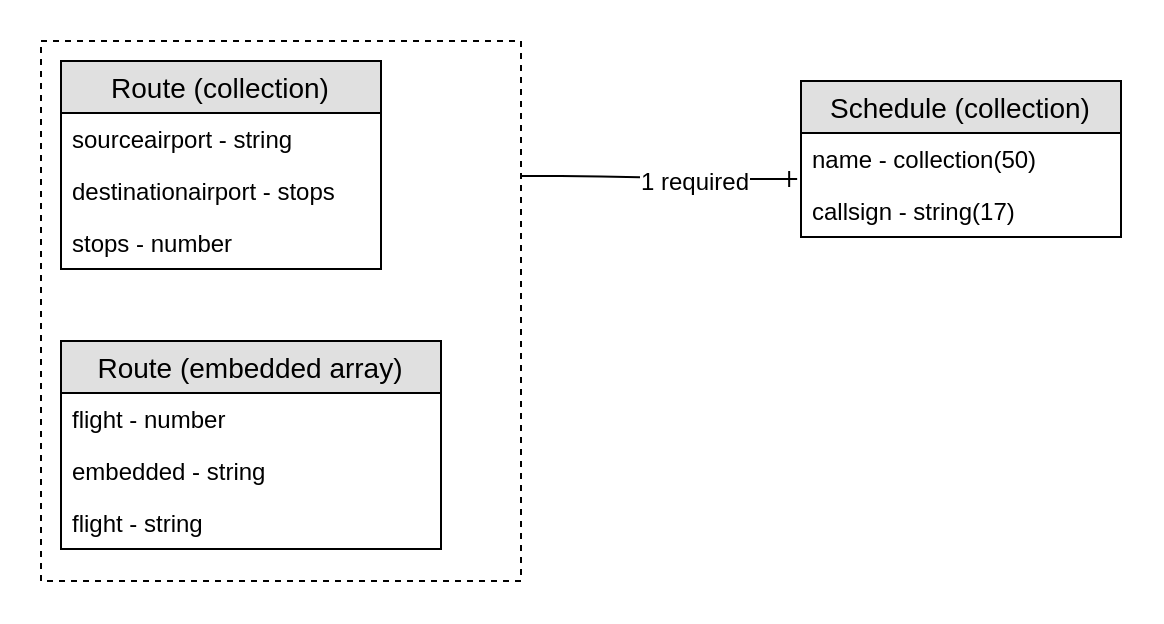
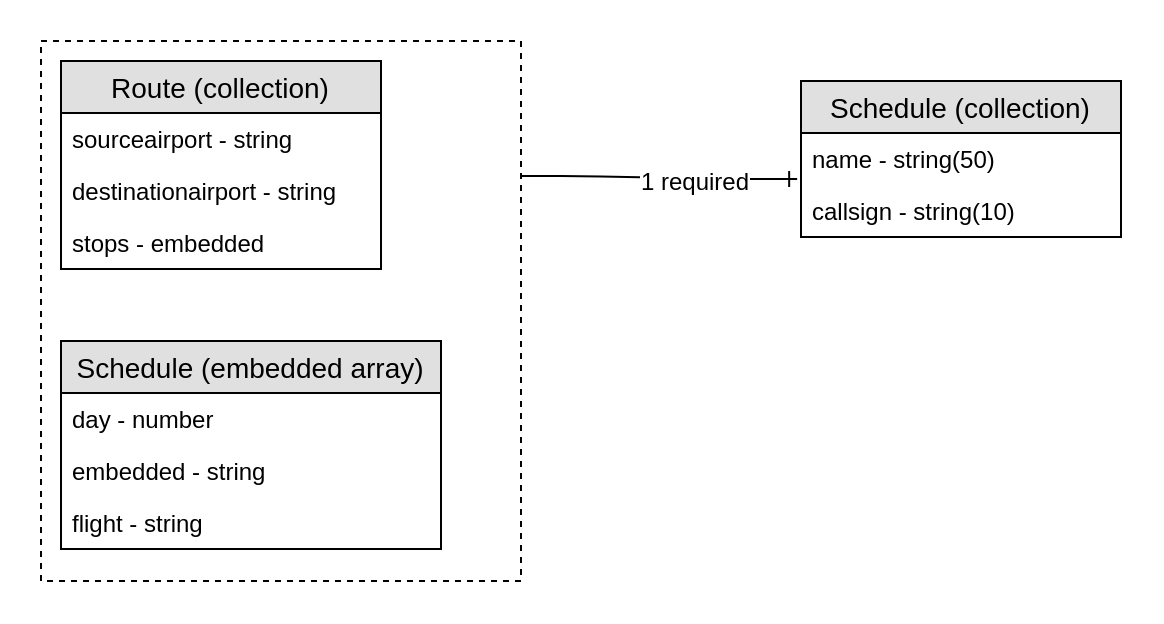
(938, 160) -> (917, 160)
(231, 192) -> (235, 192)
(934, 212) -> (934, 212)
(160, 244) -> (173, 244)
(250, 369) -> (250, 369)
(160, 420) -> (146, 420)
